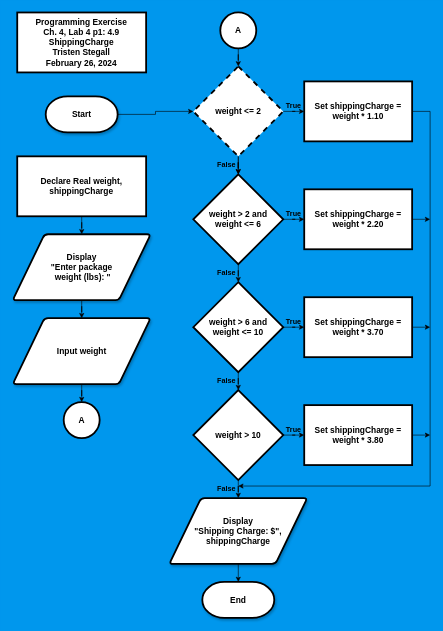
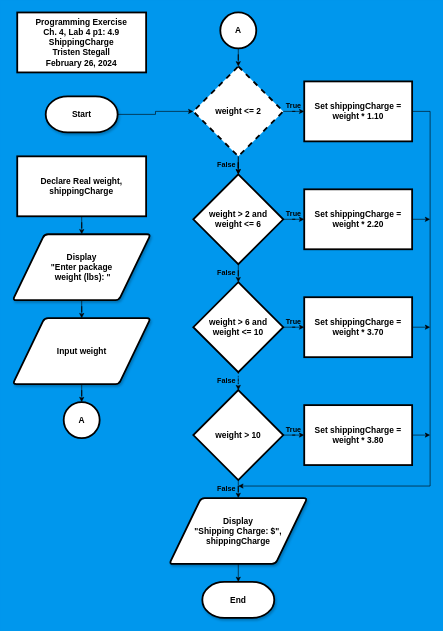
(239, 383) -> (239, 383)
